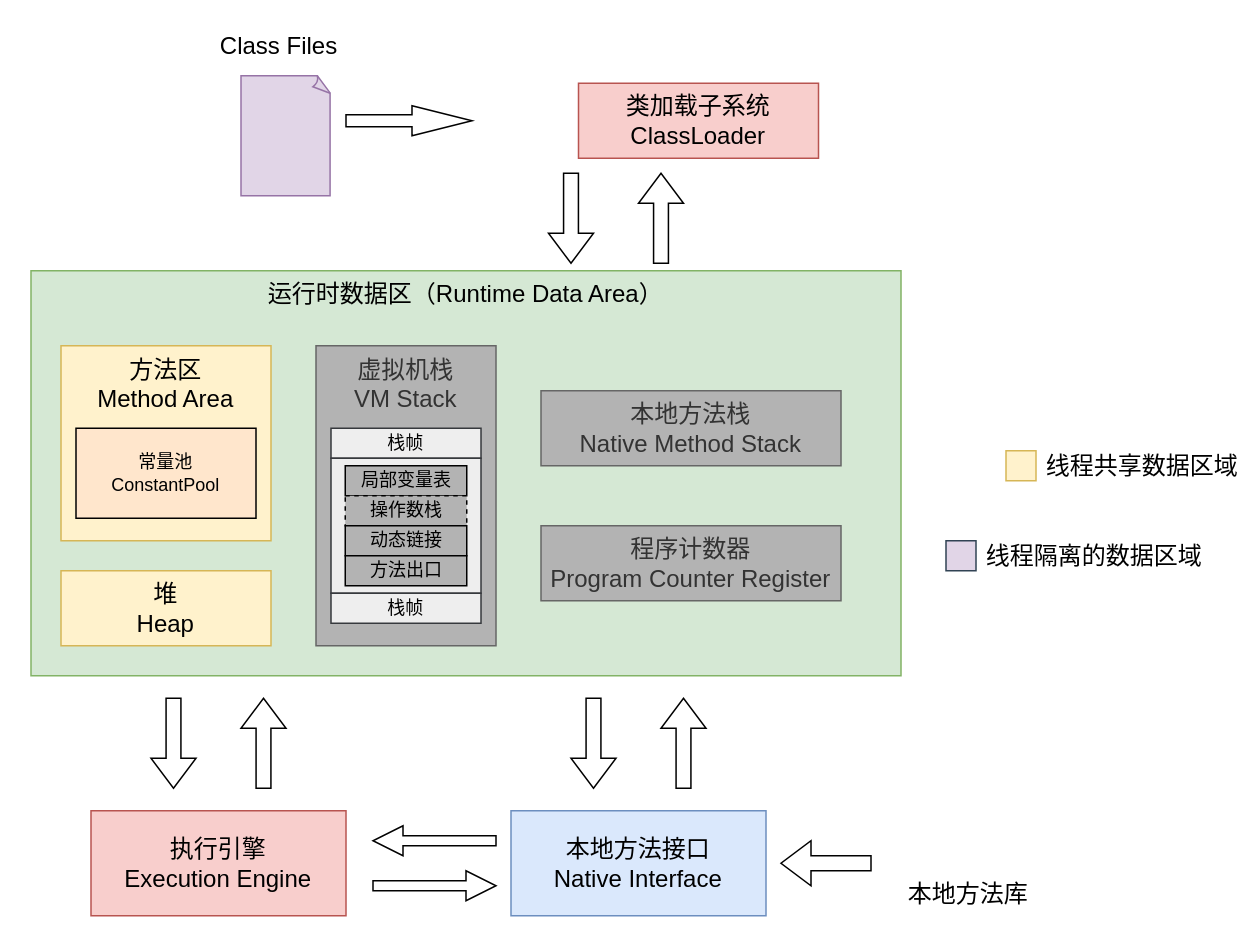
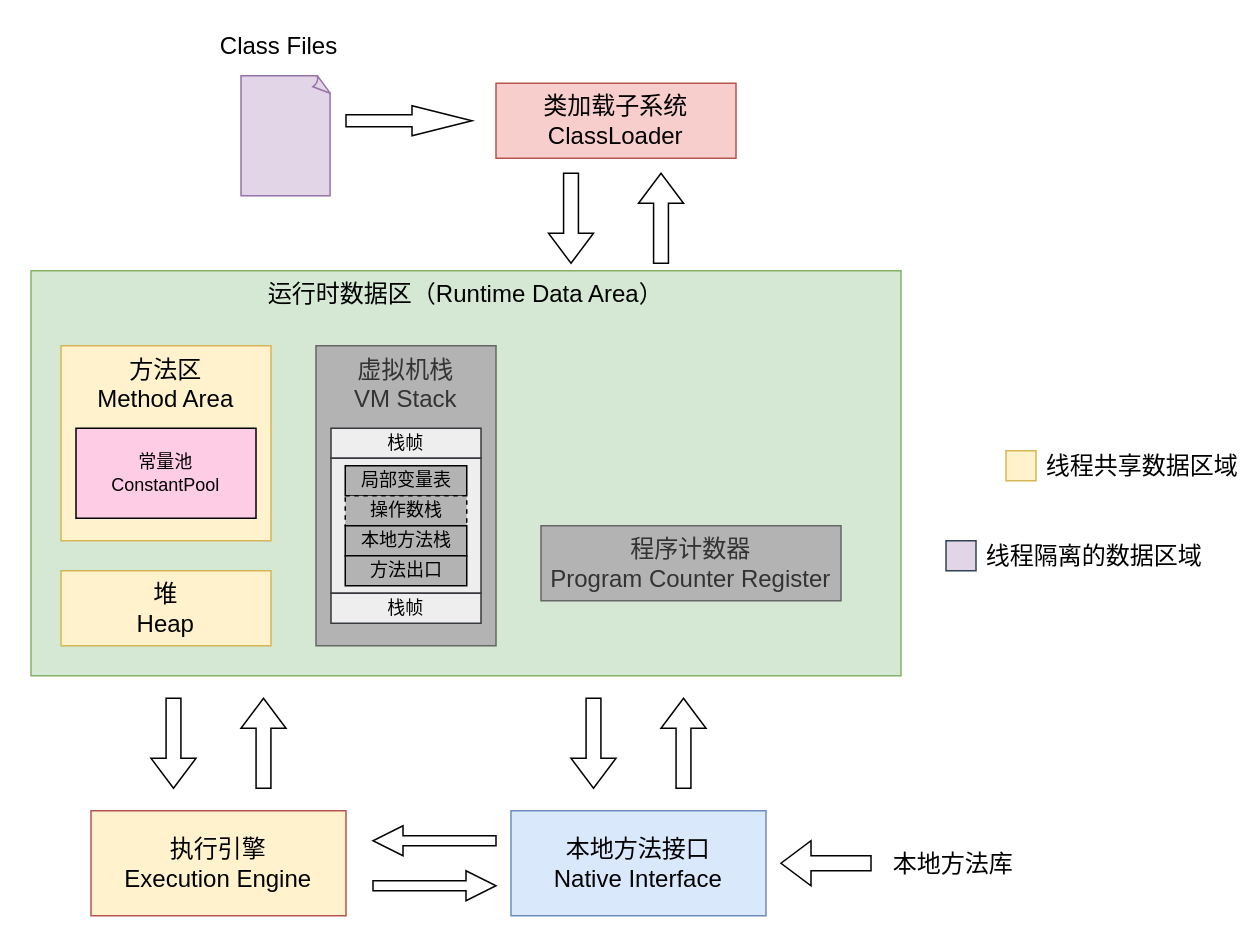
(698, 121) -> (616, 121)
(691, 428) -> none
(166, 473) -> (166, 473)
(407, 541) -> (407, 541)
(218, 863) -> (218, 863)
(968, 893) -> (953, 863)
